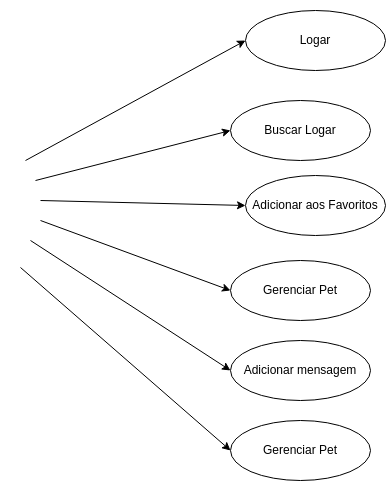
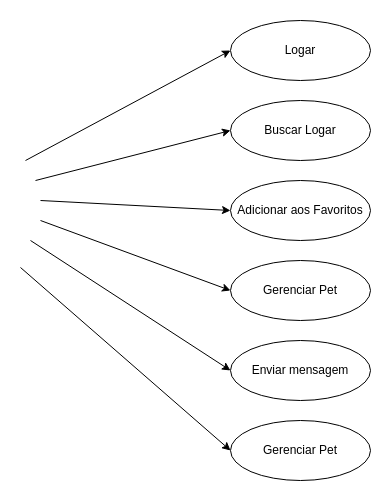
(316, 41) -> (301, 51)
(316, 206) -> (301, 211)
(301, 371) -> (301, 371)
